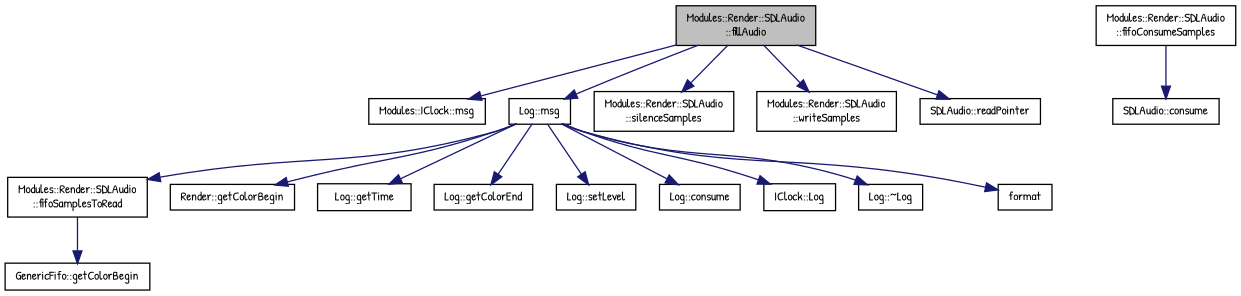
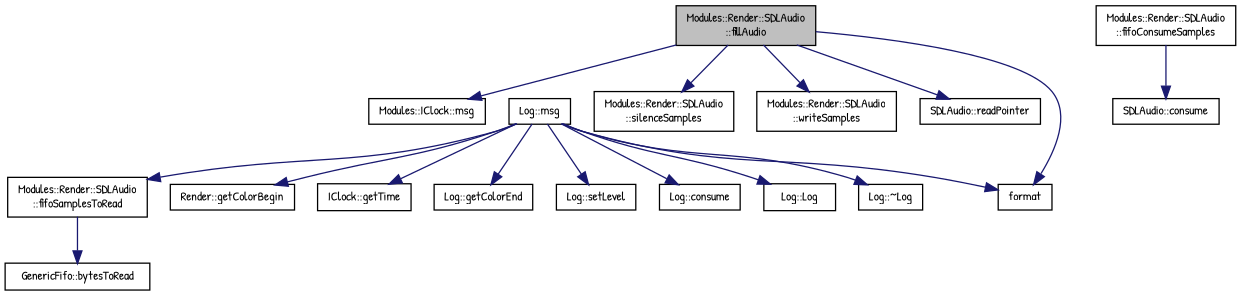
(637, 69) -> (981, 58)
(364, 197) -> (364, 197)
(800, 197) -> (800, 197)
(77, 277) -> (77, 277)
